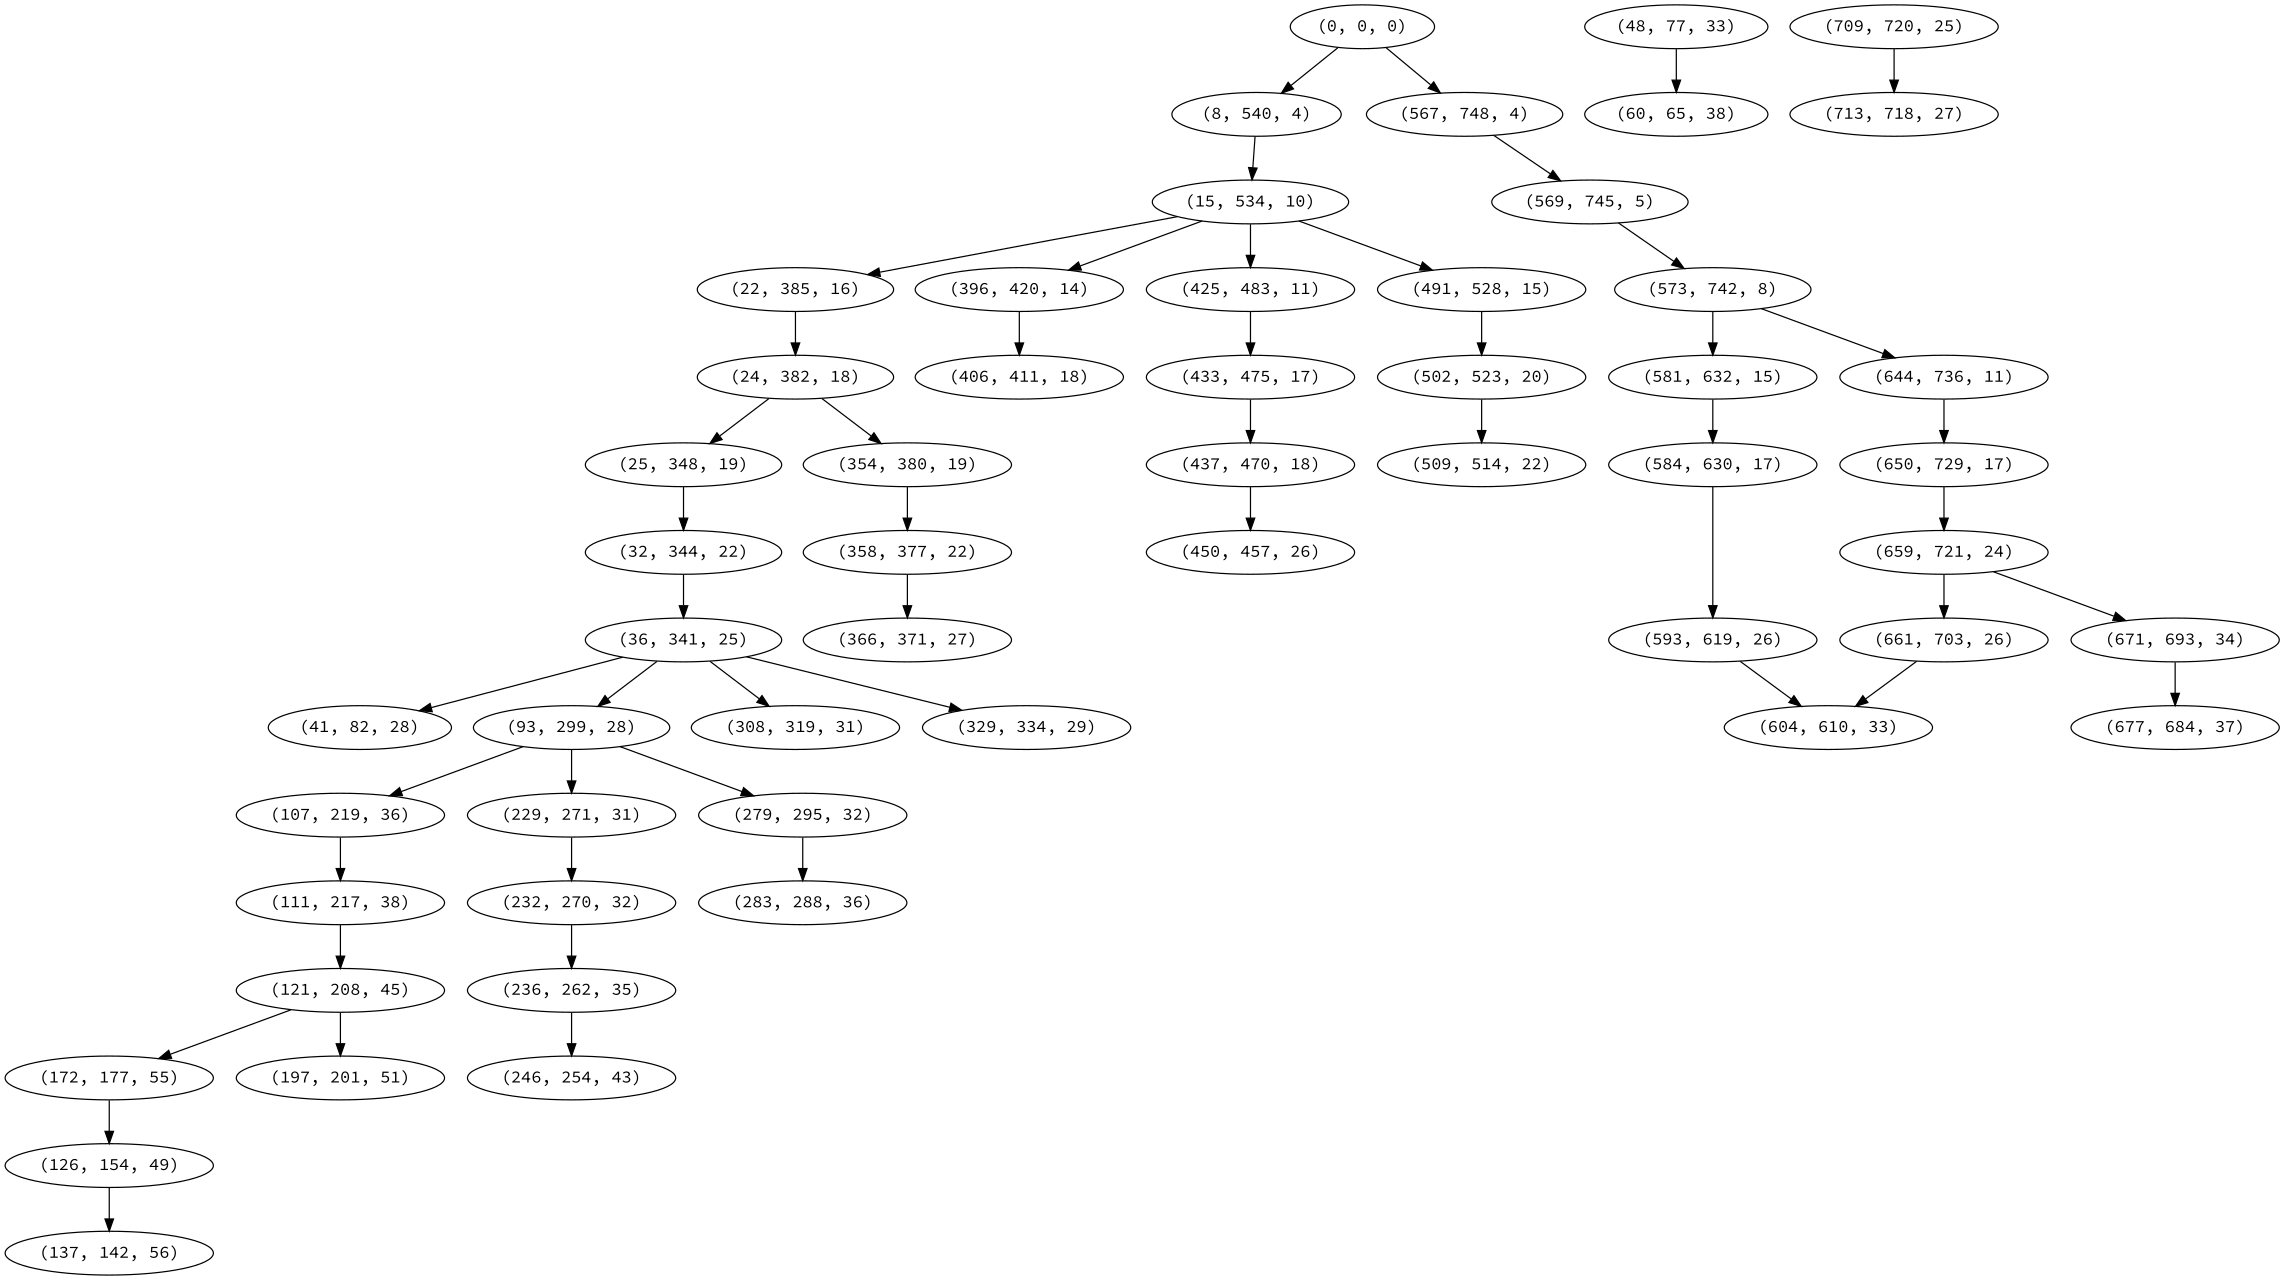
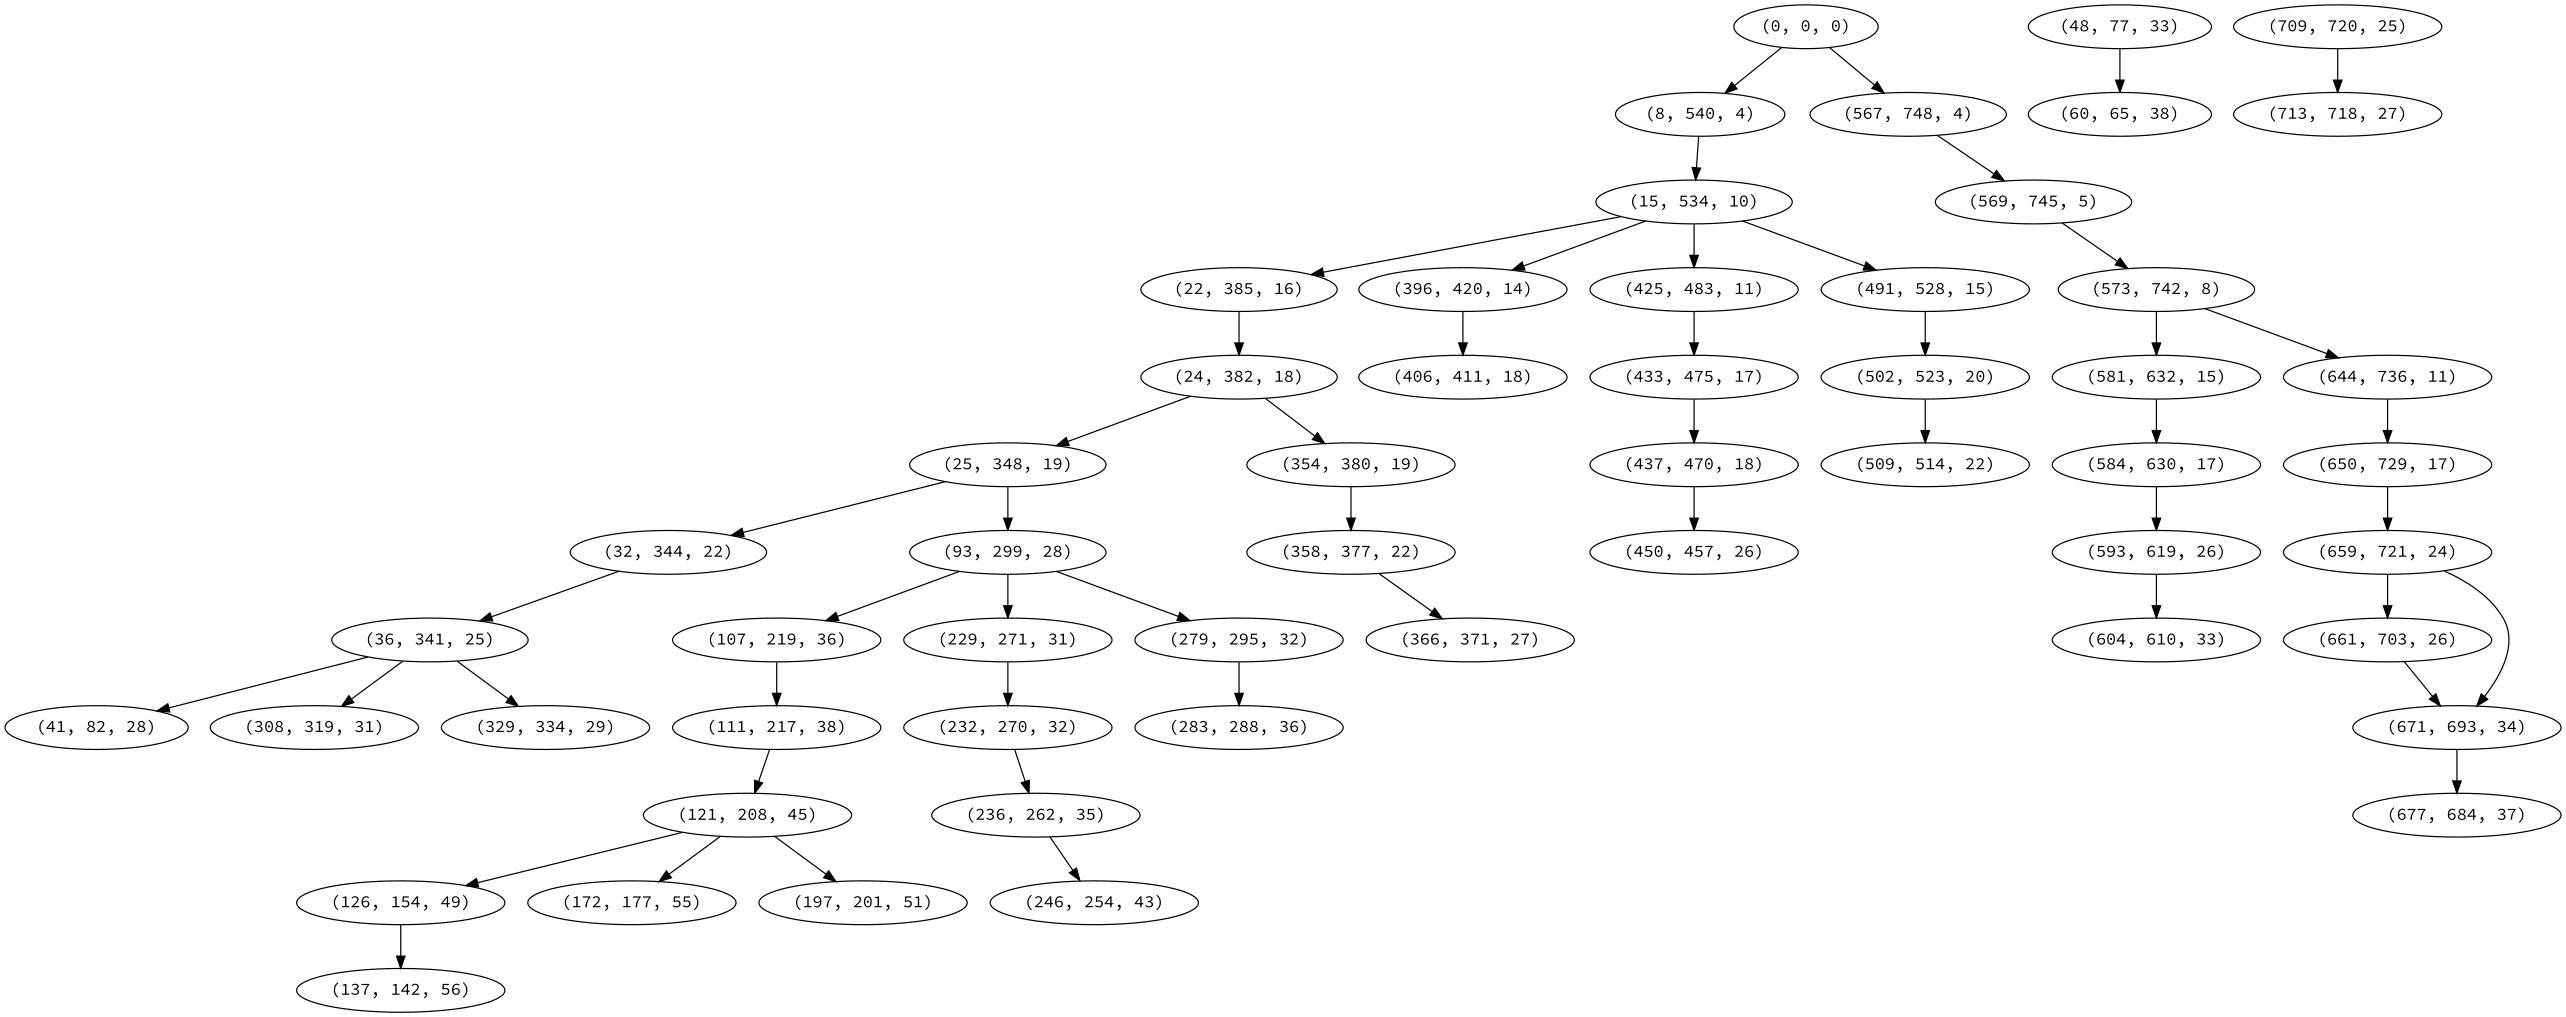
(632, 680) -> (1008, 503)
(1891, 680) -> (2418, 679)
(109, 1116) -> (580, 858)
